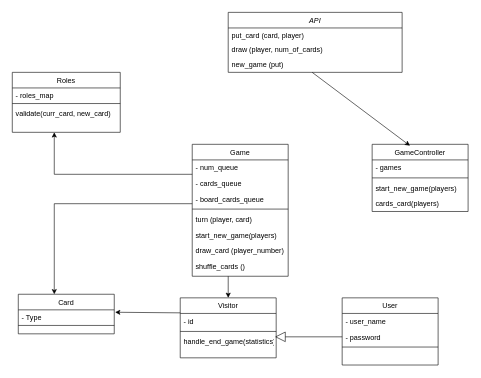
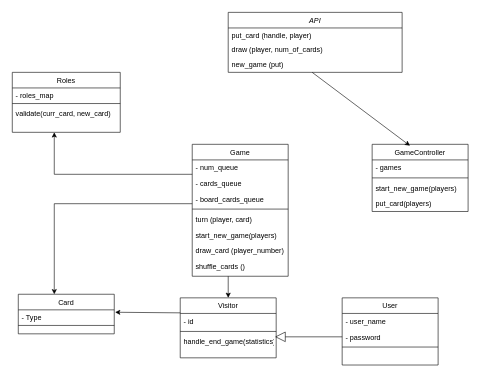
(274, 36) -> (277, 36)
(413, 204) -> (409, 204)
